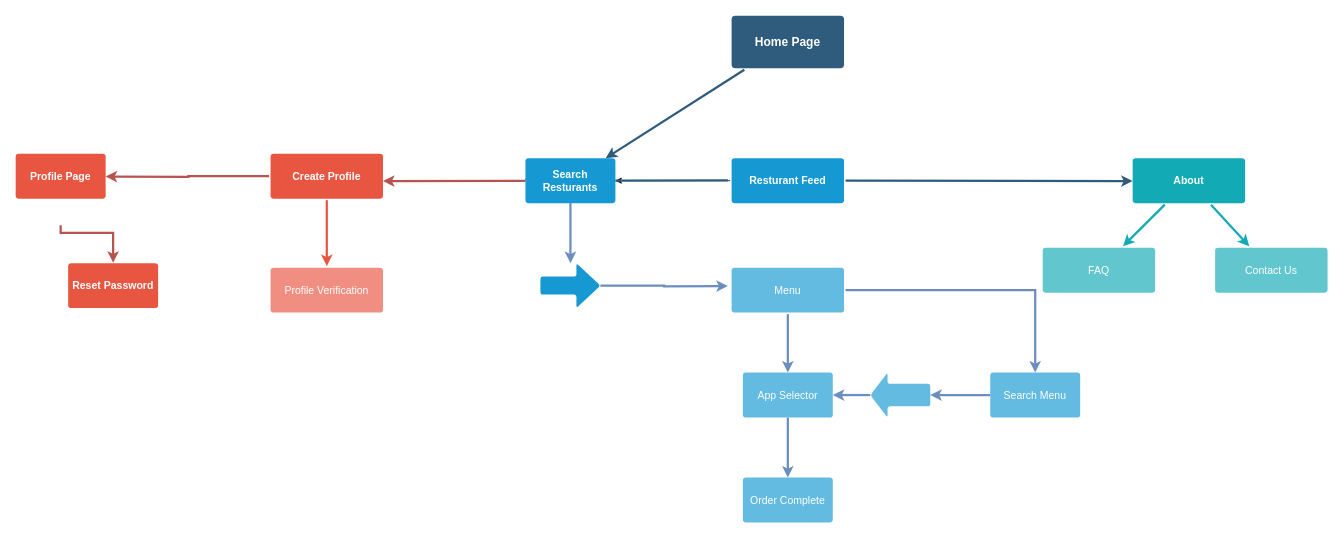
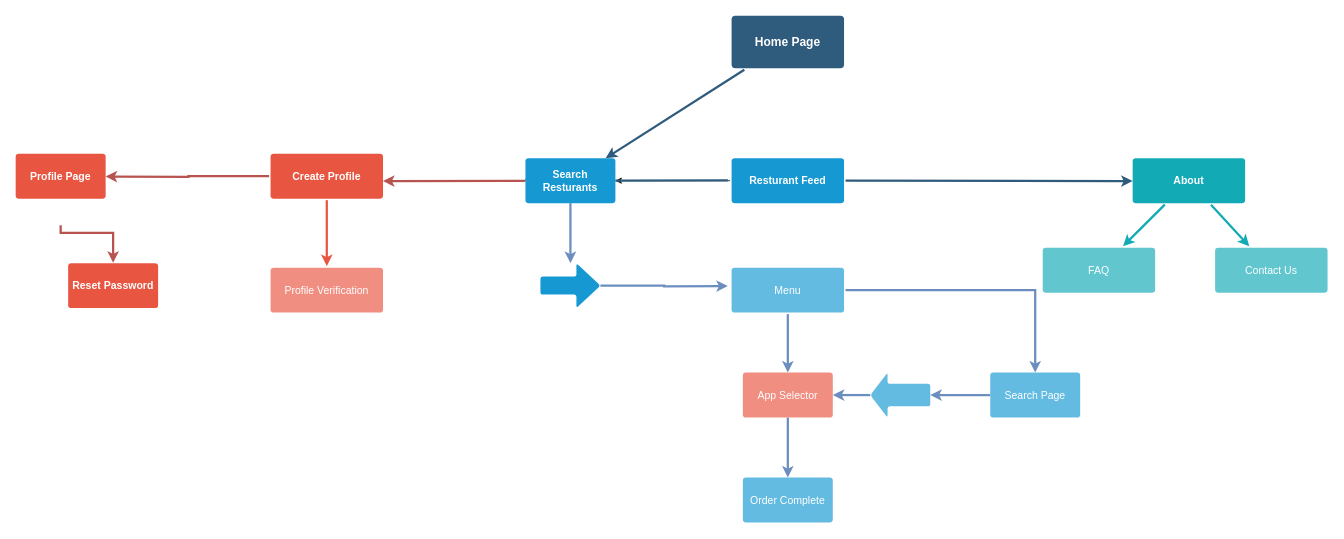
(788, 395) -> (788, 395)
(1035, 396) -> (1035, 396)
